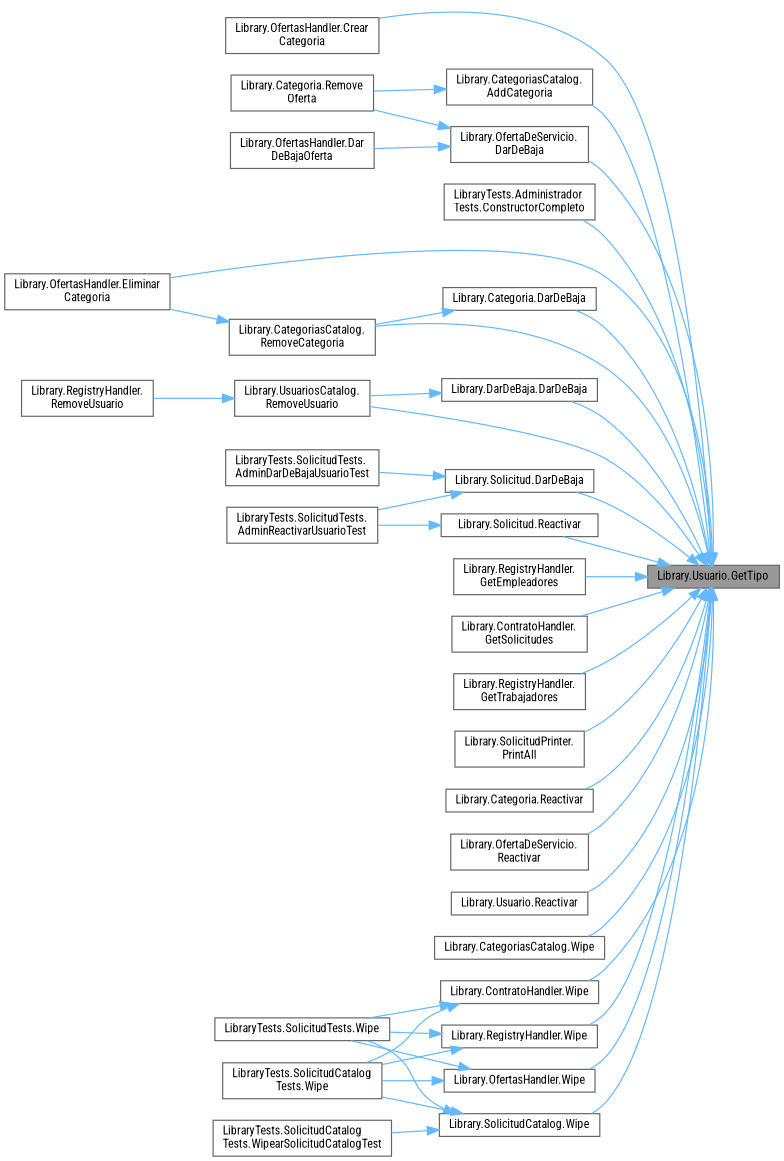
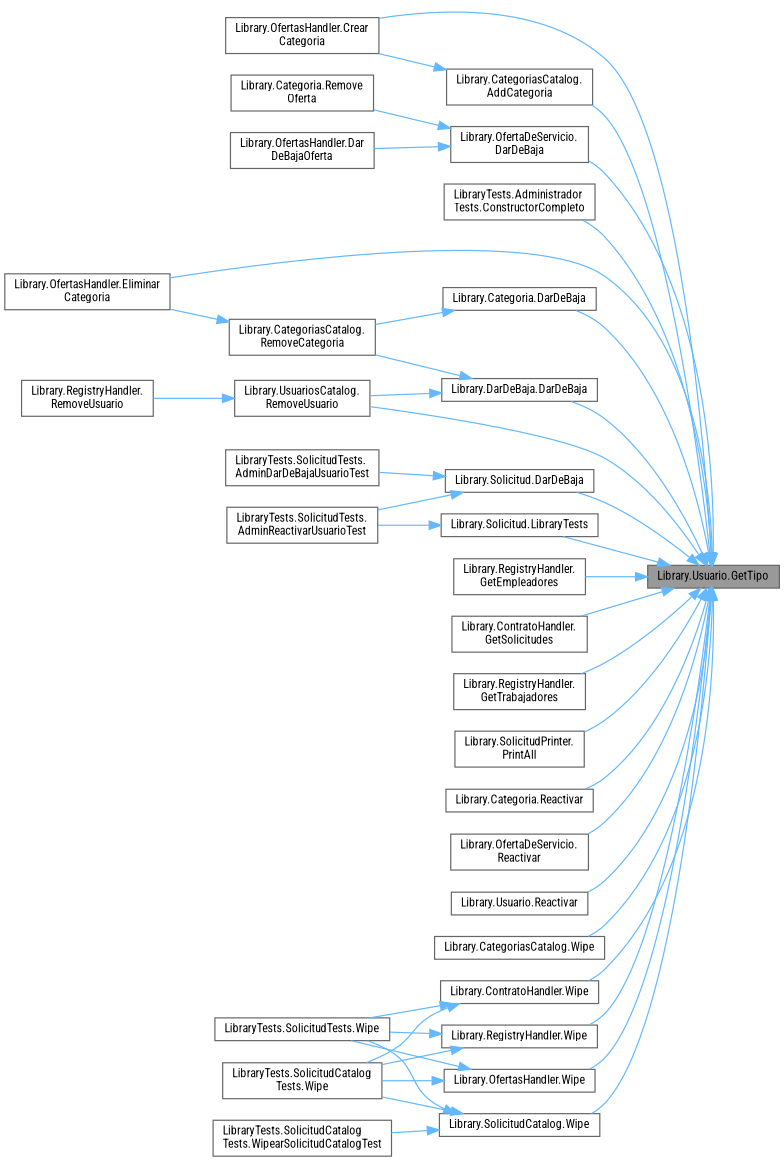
(404, 90) -> (407, 60)
(596, 362) -> (418, 365)
(520, 525) -> (520, 525)
